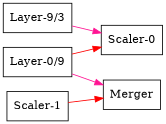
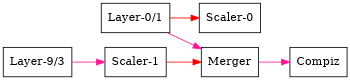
(83, 28) -> (84, 62)
(38, 62) -> (136, 18)
none -> (318, 62)
